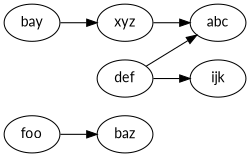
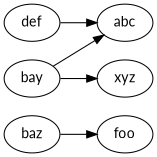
(166, 23) -> (74, 53)
(218, 79) -> none
(73, 134) -> (73, 134)
